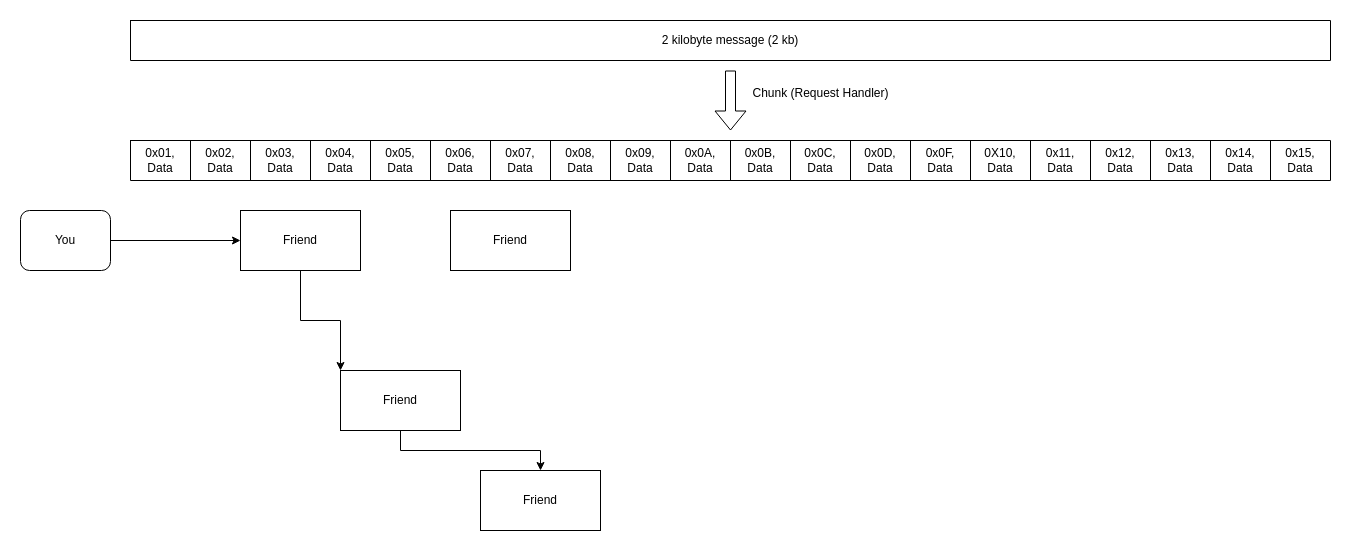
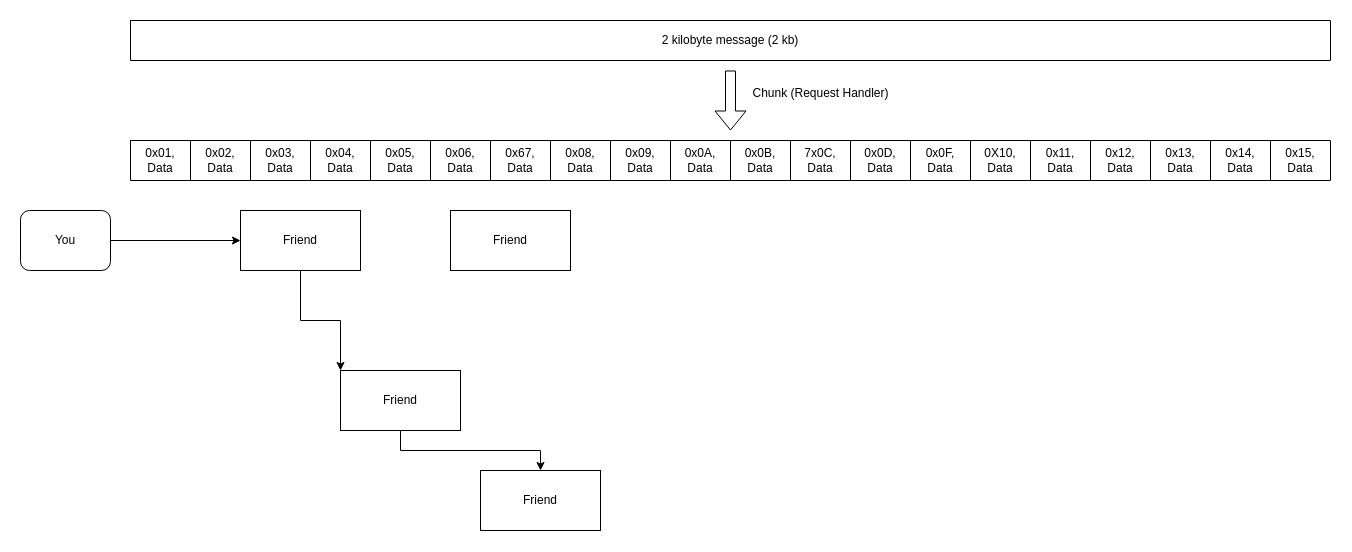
(521, 161) -> (521, 161)
(821, 161) -> (821, 161)
